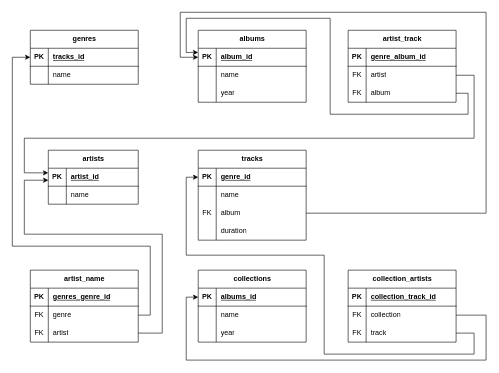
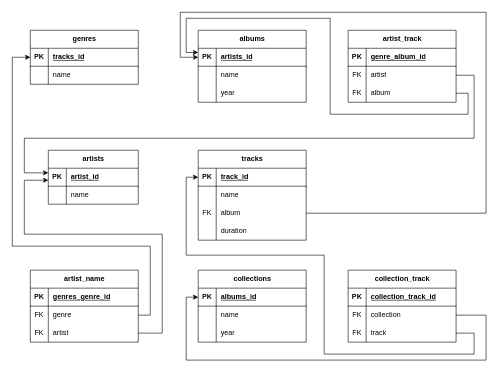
(235, 57) -> (239, 57)
(236, 177) -> (236, 177)
(403, 279) -> (403, 279)
